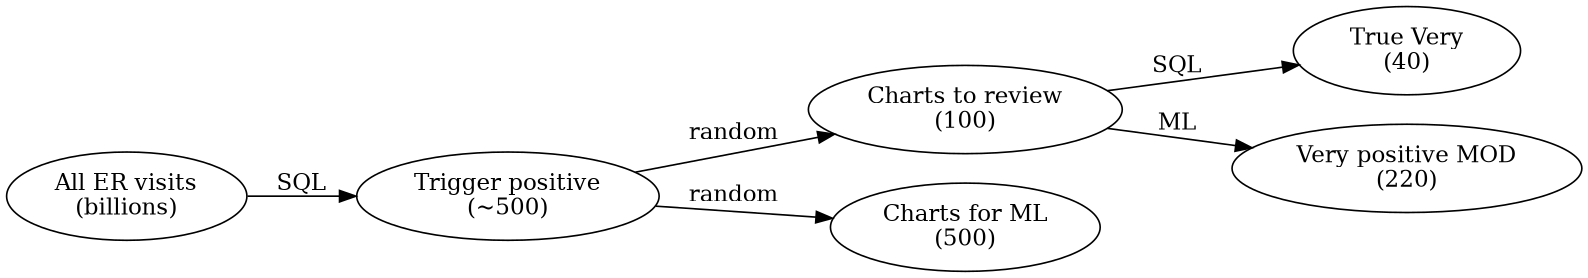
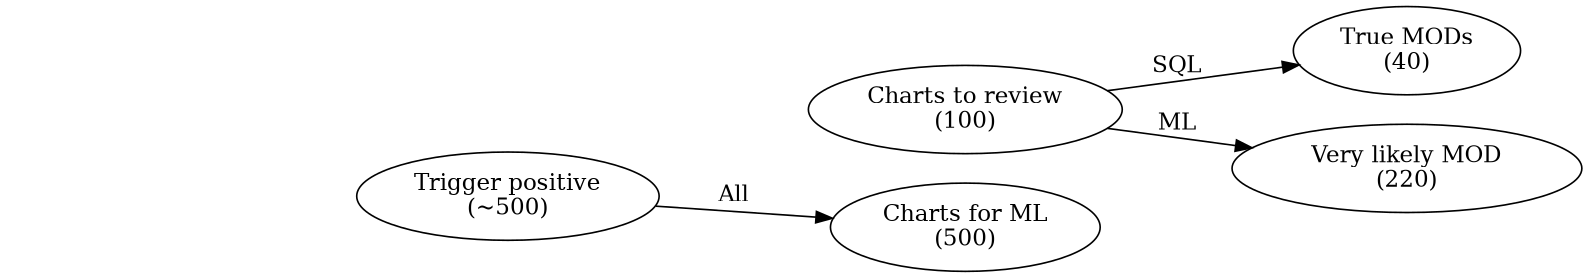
(1407, 51) -> (1407, 51)
(727, 155) -> none
(1407, 168) -> (1407, 168)
(734, 195) -> (734, 195)
(127, 196) -> none
